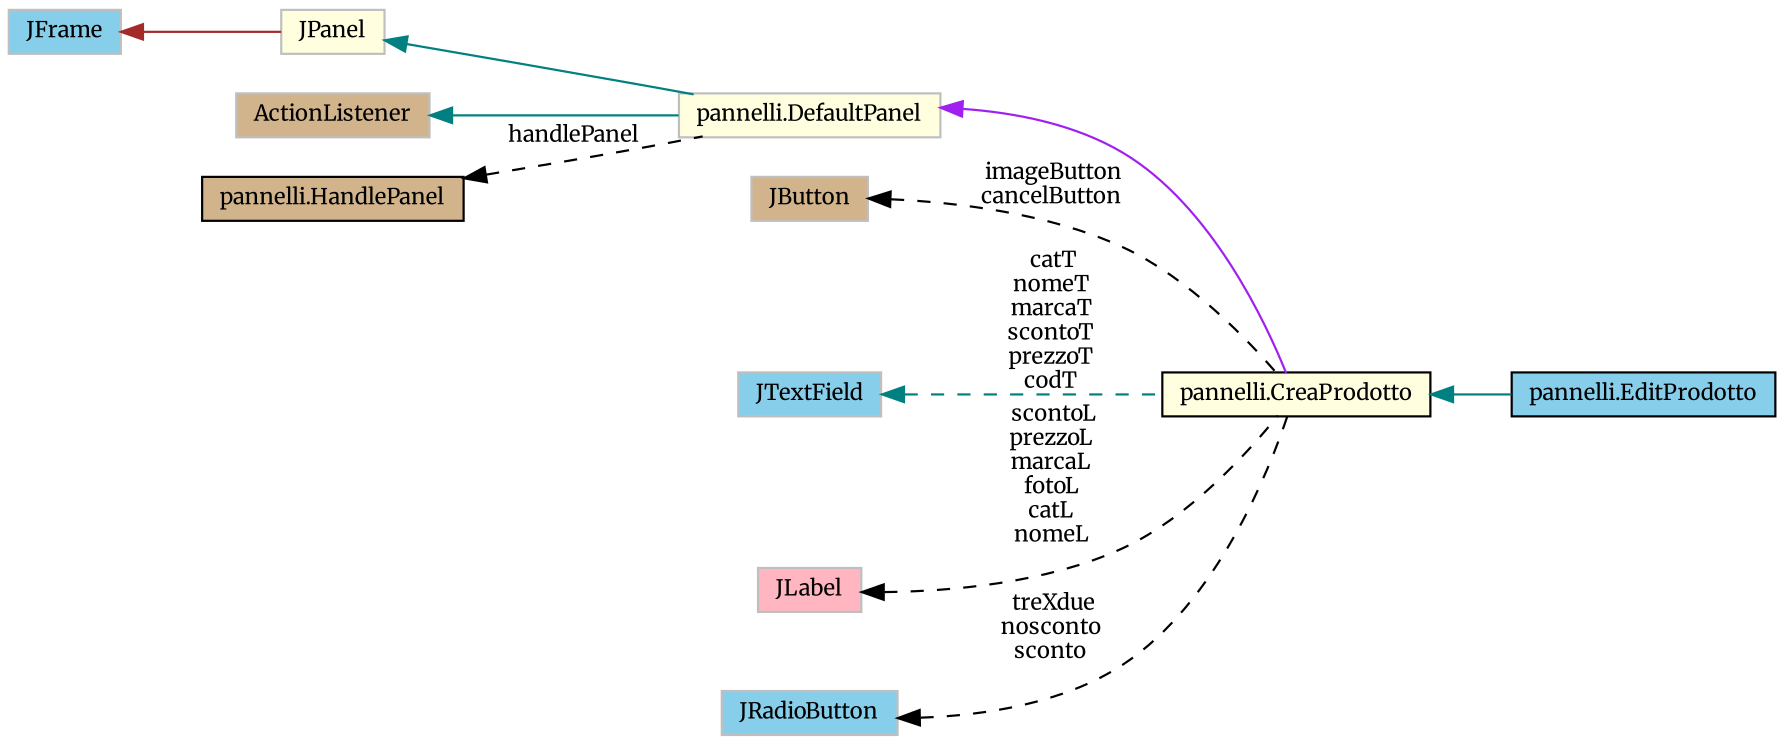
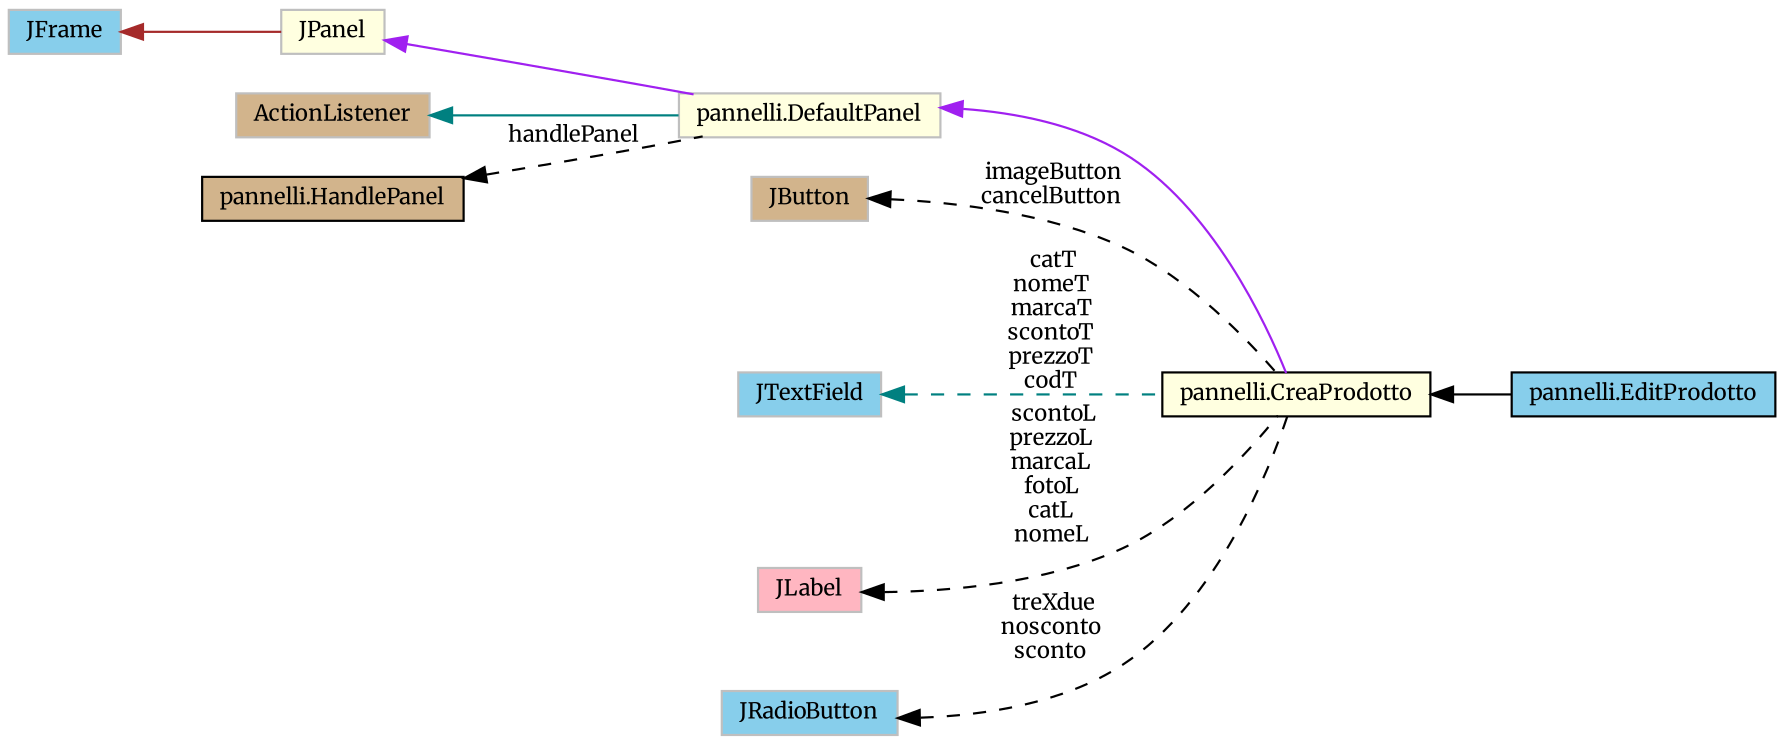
(550, 69) -> (550, 69)
(1482, 394) -> (1482, 394)
